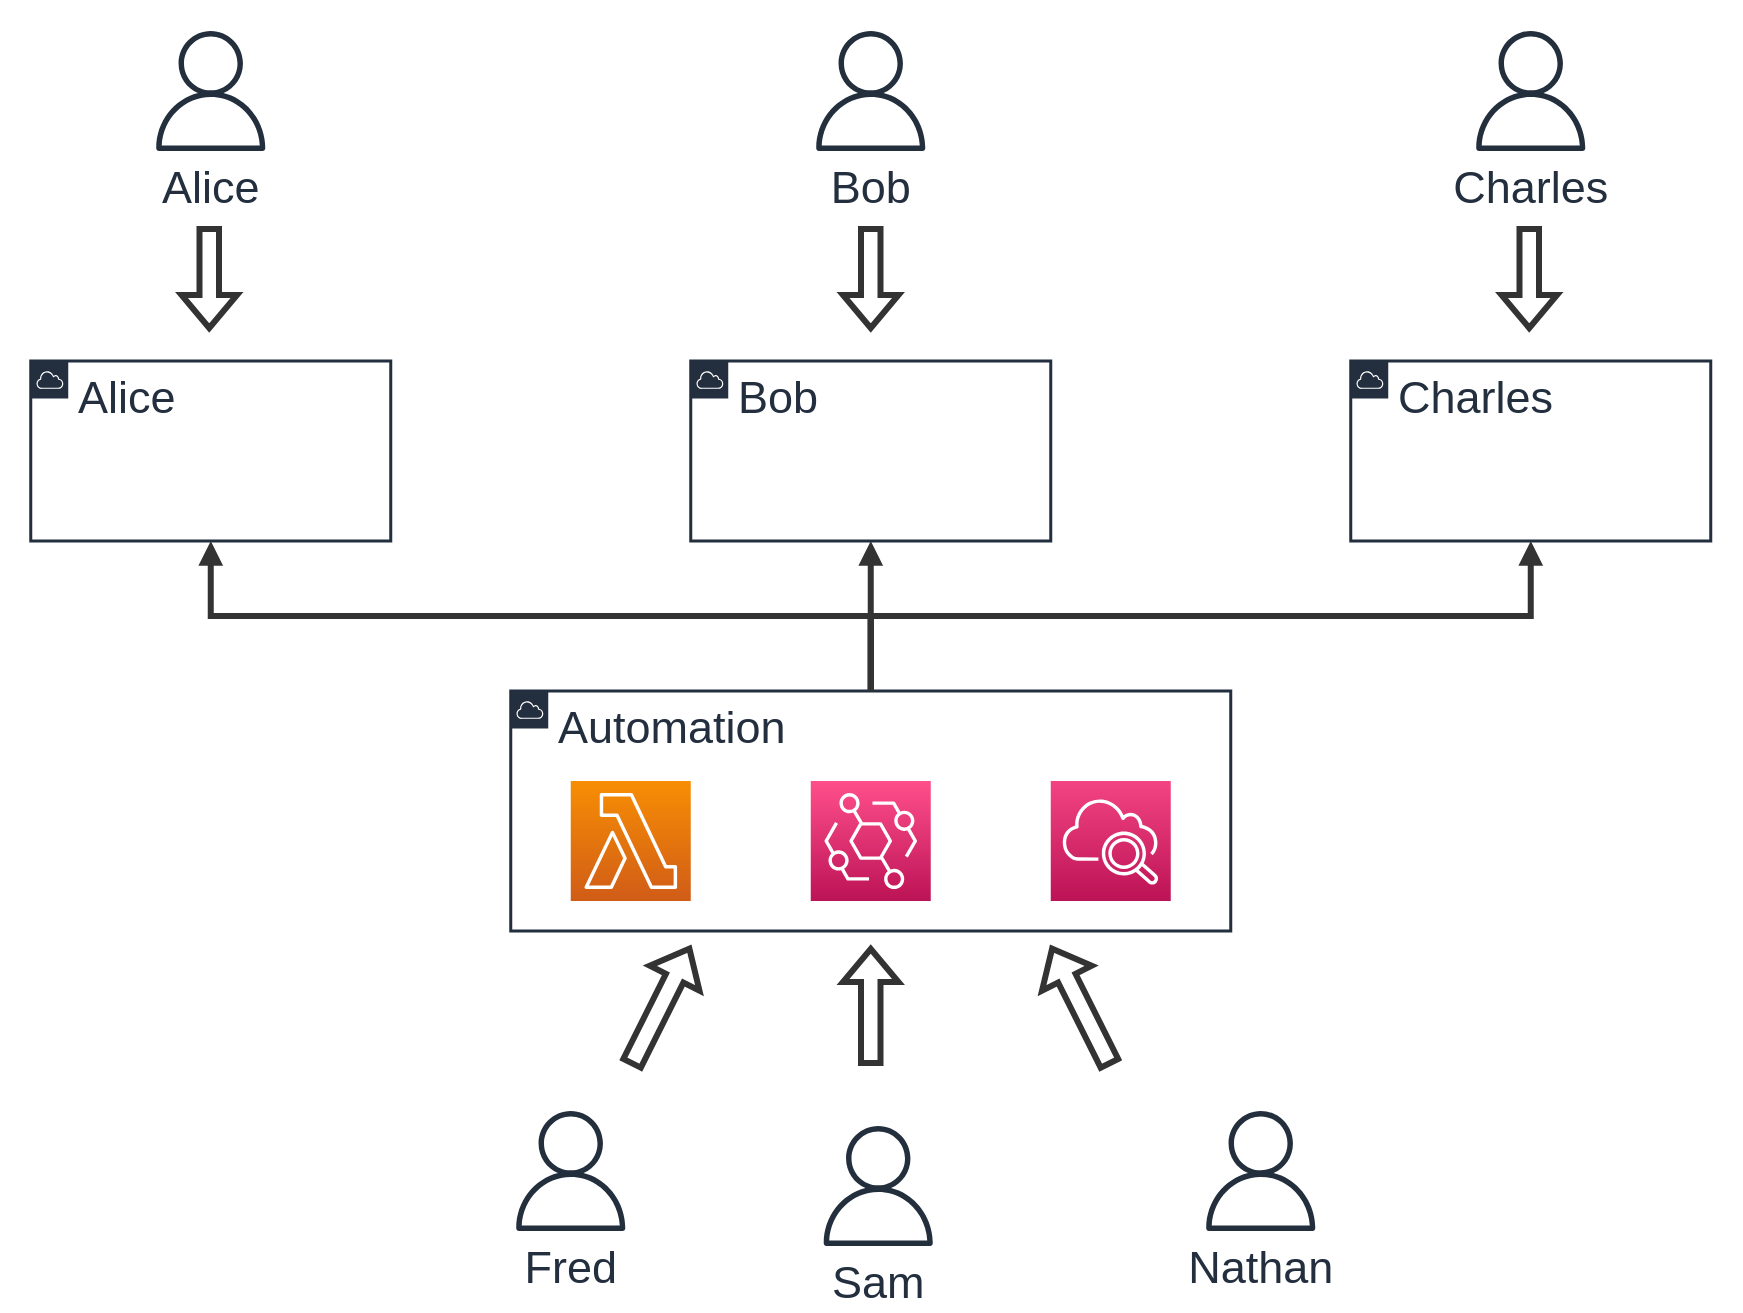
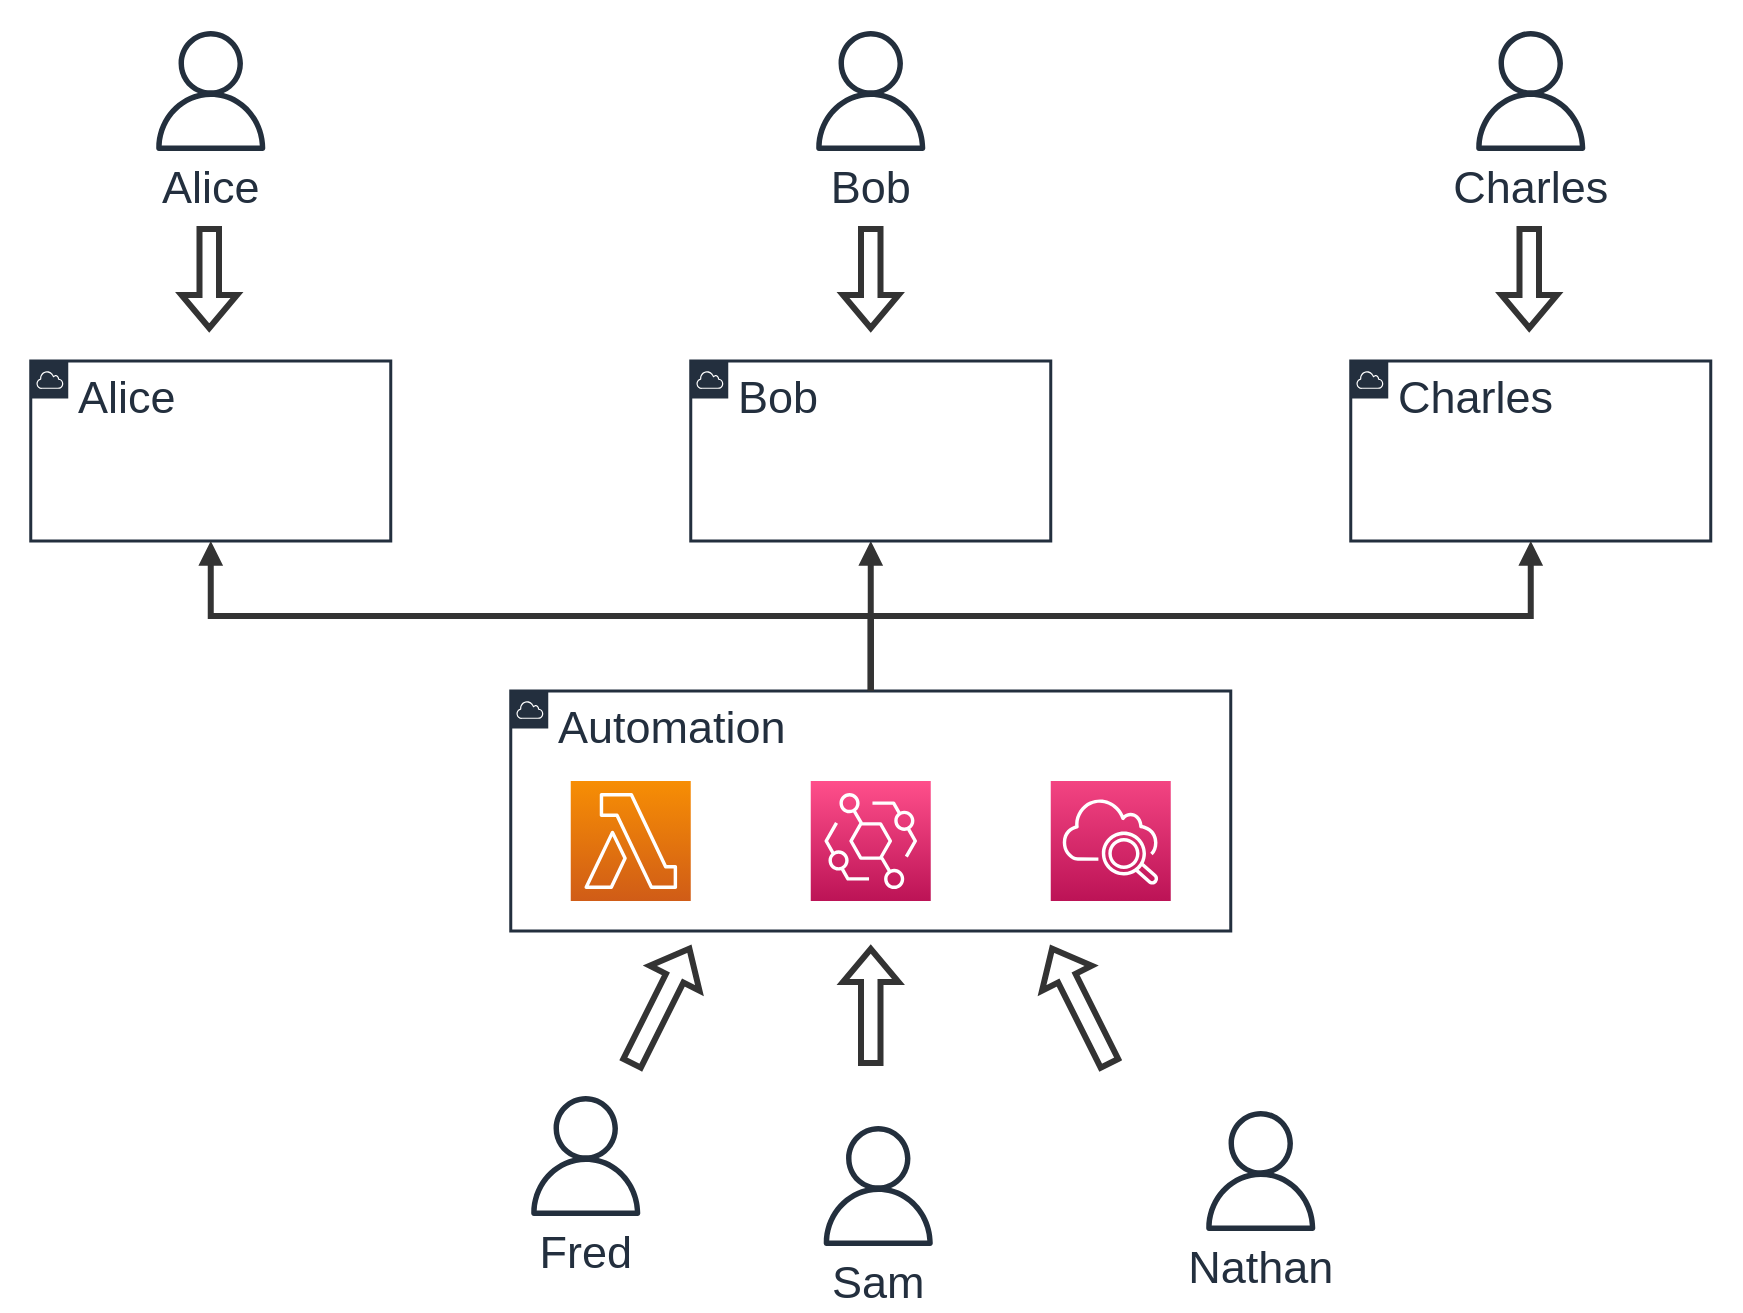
(571, 1171) -> (586, 1156)
